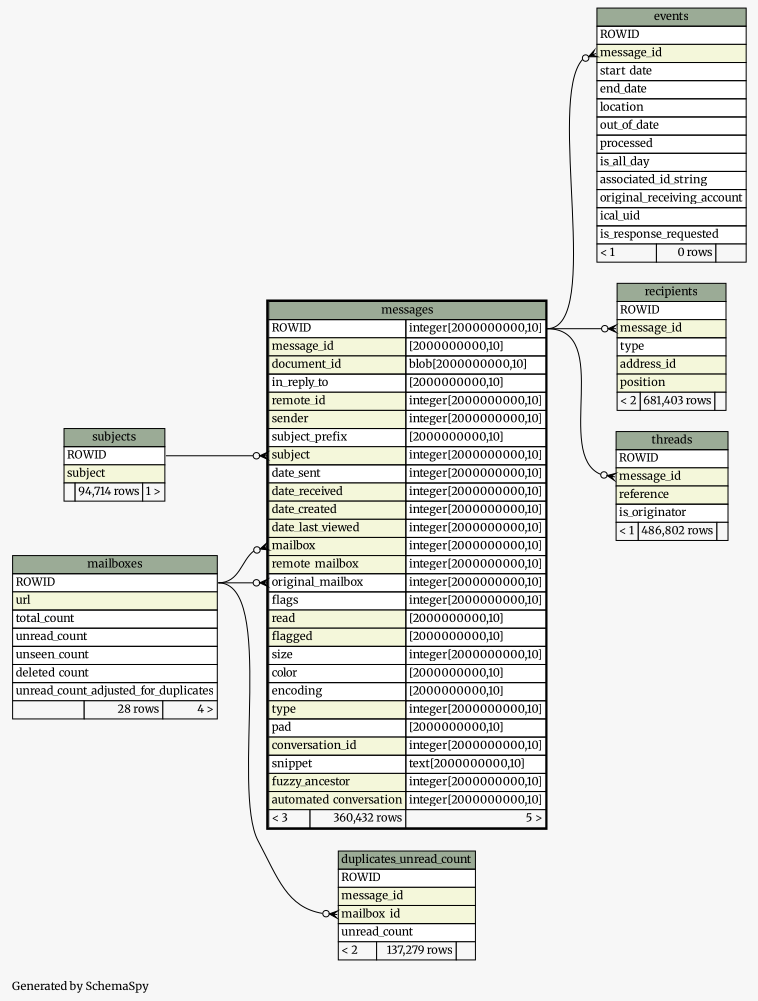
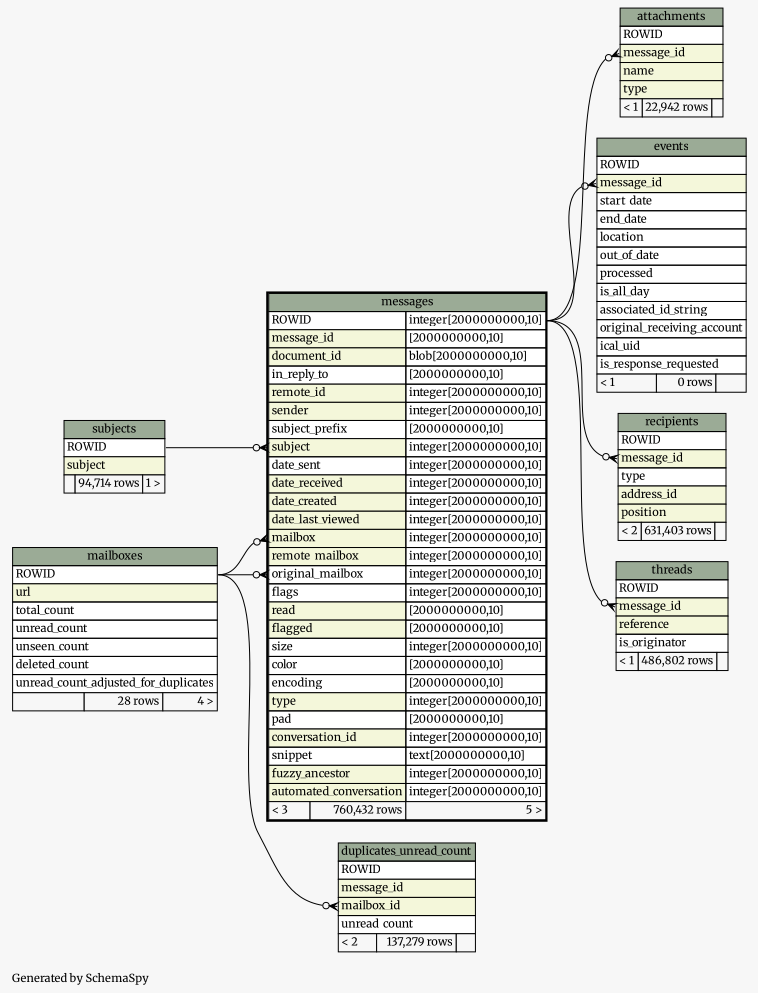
none -> (672, 63)
(678, 401) -> (678, 531)
(368, 818) -> (368, 810)
